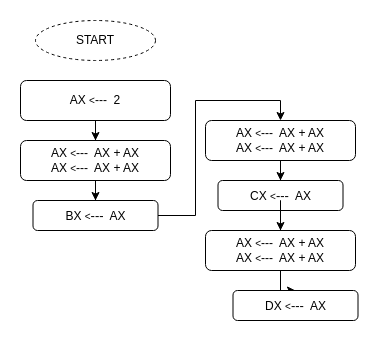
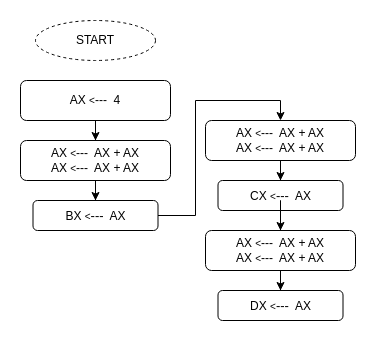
(96, 101) -> (96, 101)
(296, 306) -> (281, 306)
